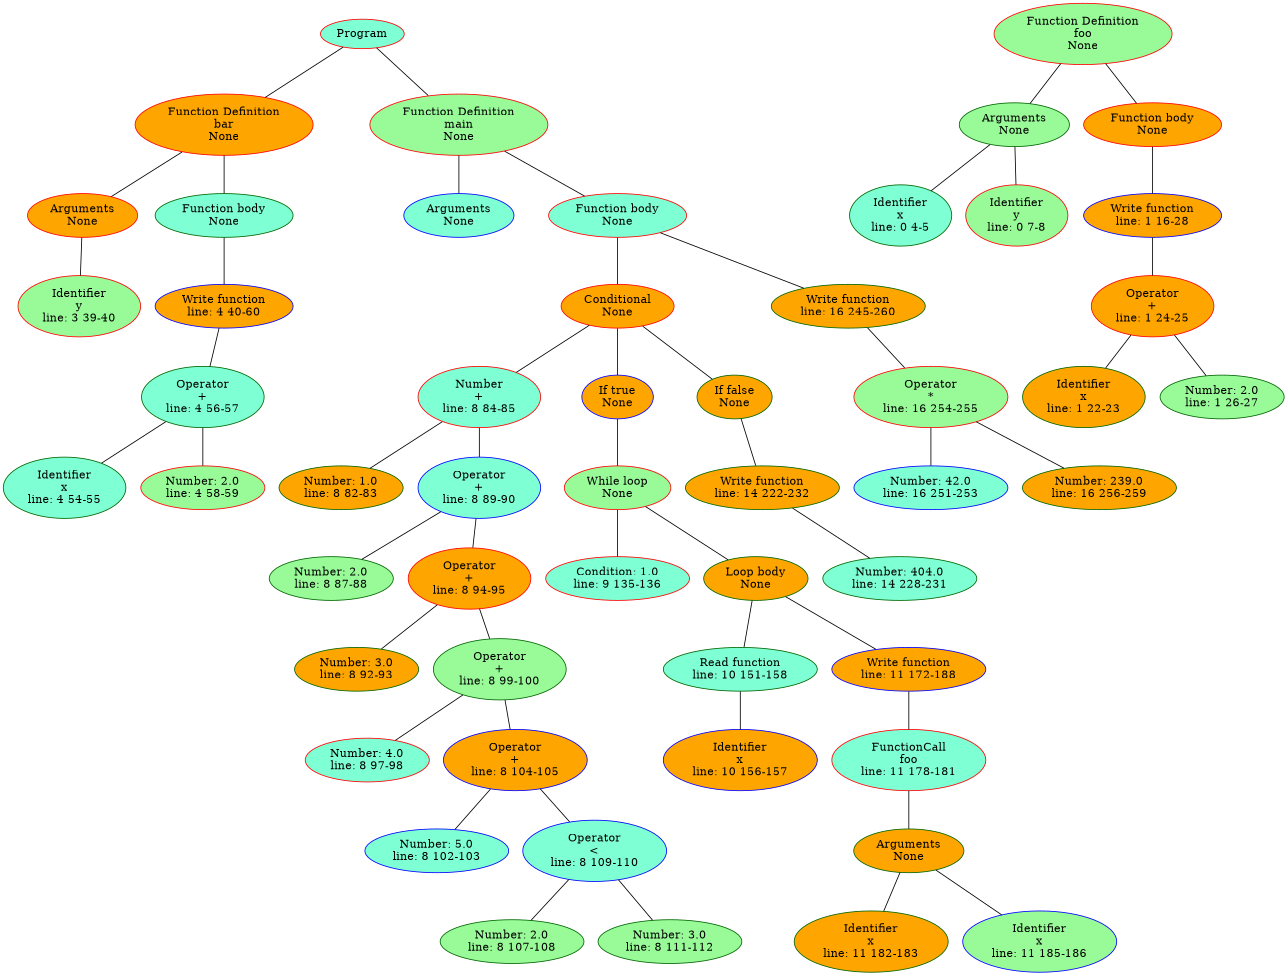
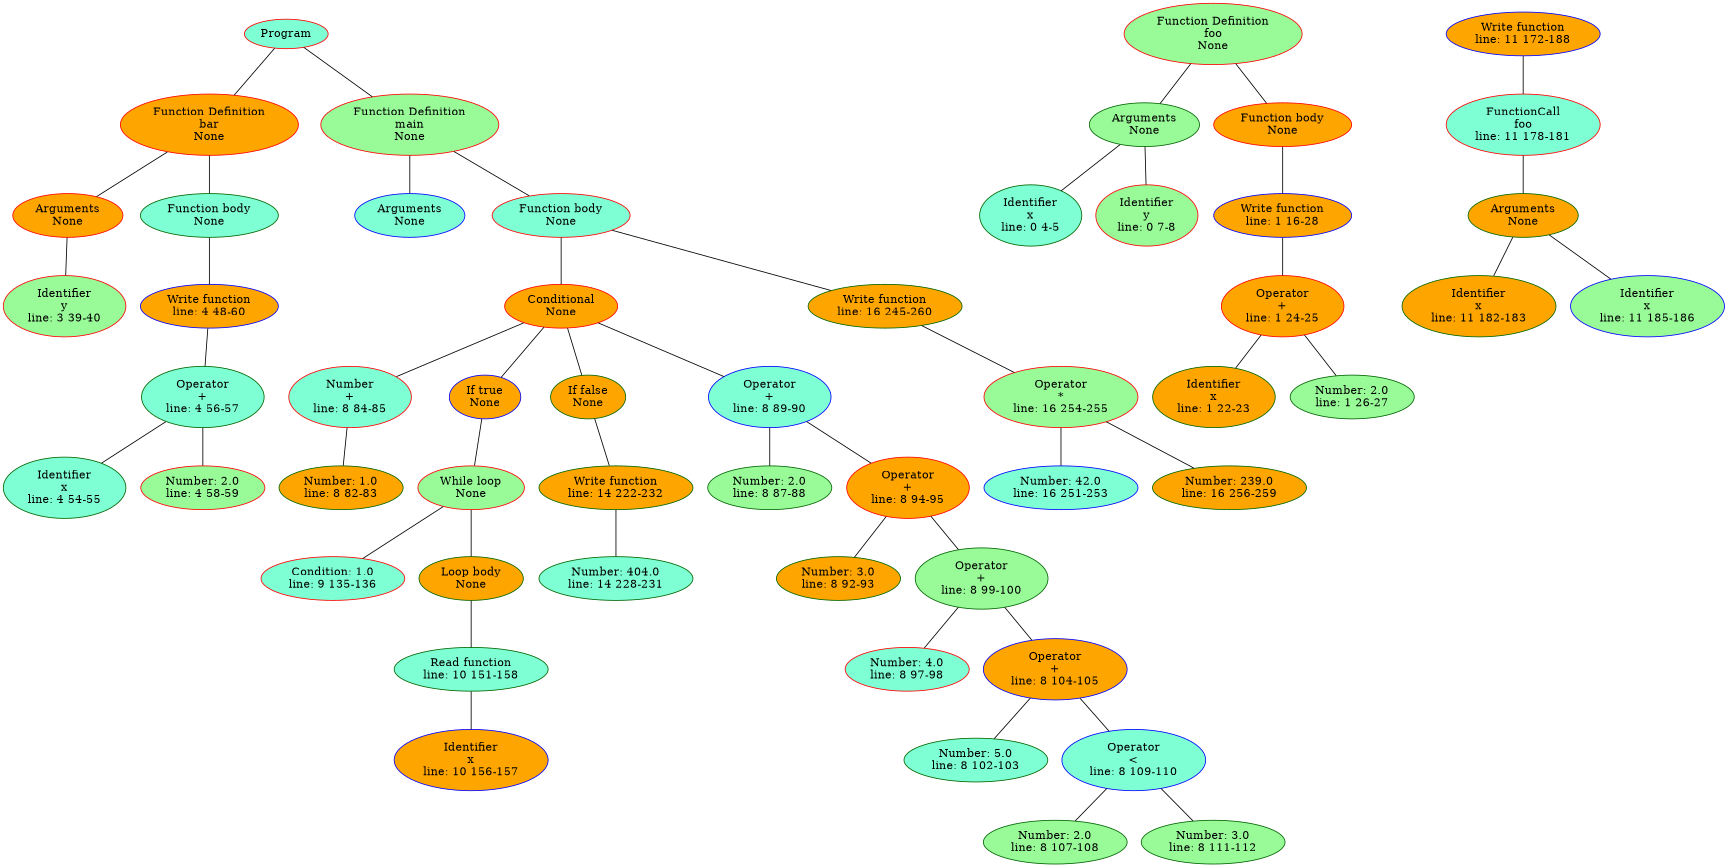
(224, 306) -> (209, 306)
(479, 442) -> (661, 350)
(831, 623) -> none
(437, 851) -> (976, 760)
